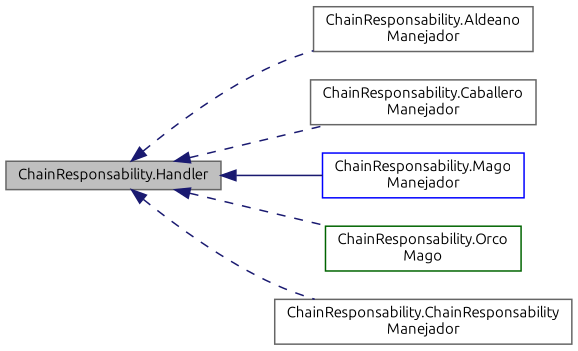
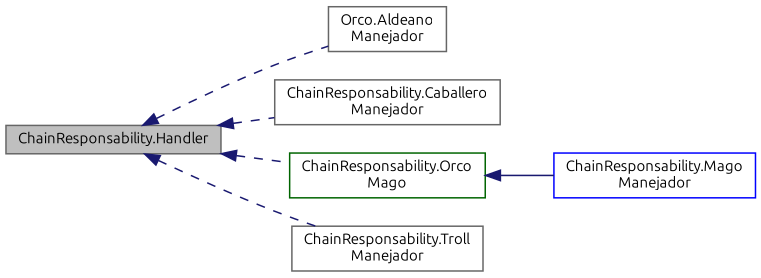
(423, 29) -> (387, 29)
(279, 175) -> (527, 175)
(423, 322) -> (387, 249)
